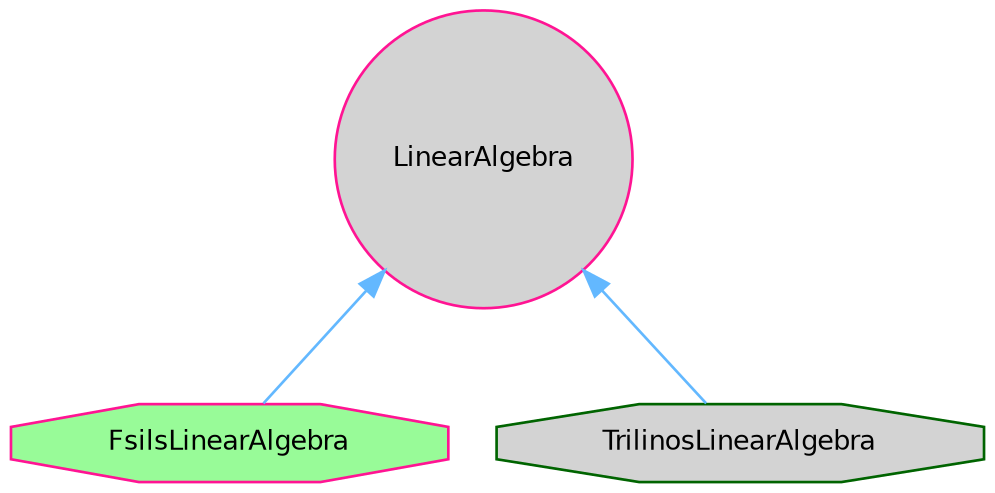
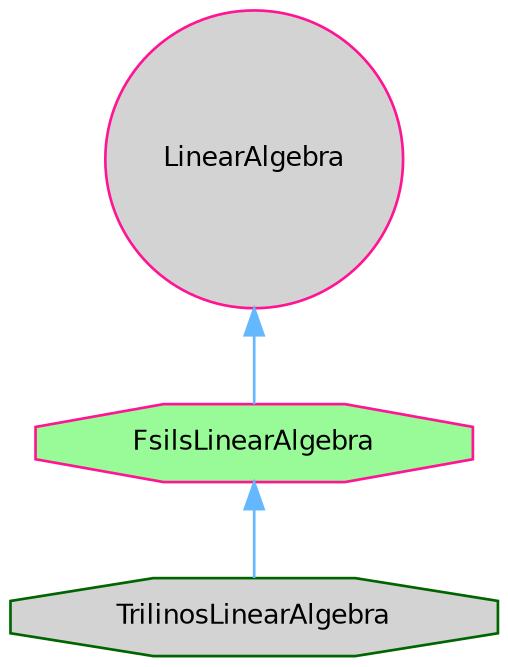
(654, 347) -> (254, 544)
